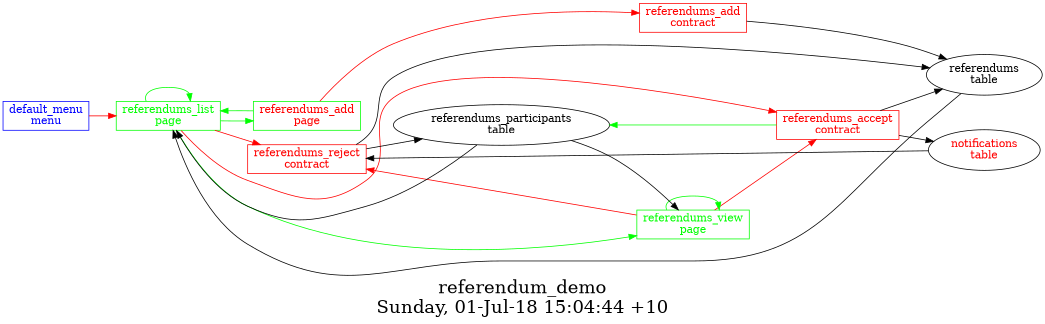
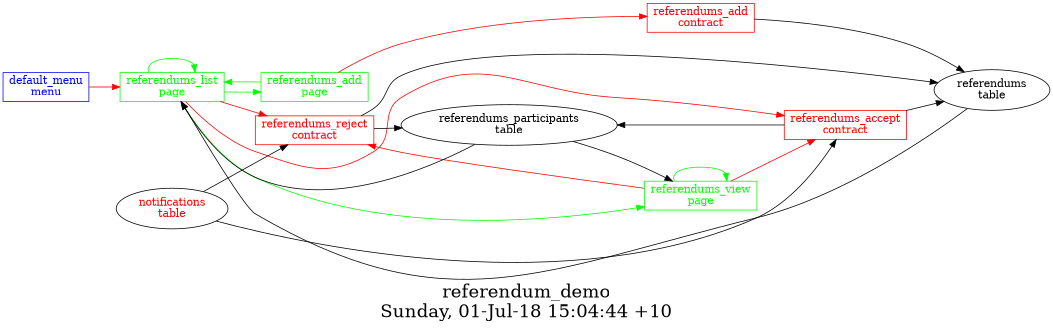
(307, 116) -> (315, 87)
(697, 125) -> (705, 125)
(916, 138) -> (540, 262)
